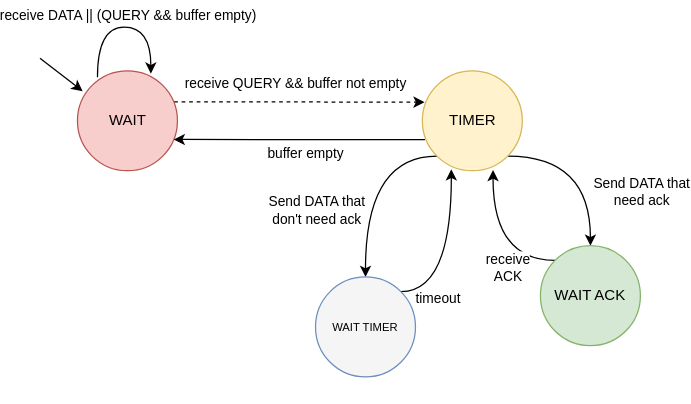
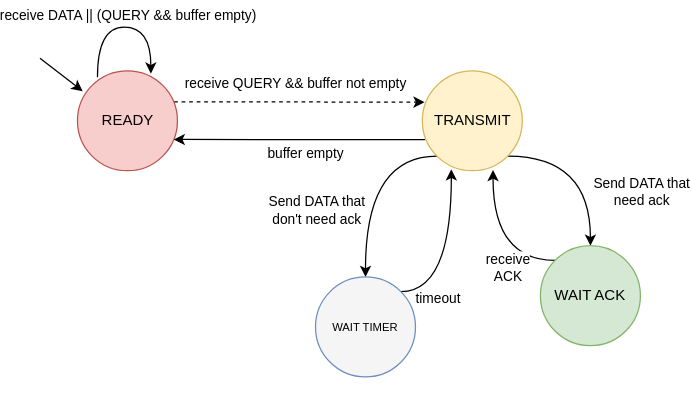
(128, 121) -> (128, 121)
(473, 121) -> (473, 121)
